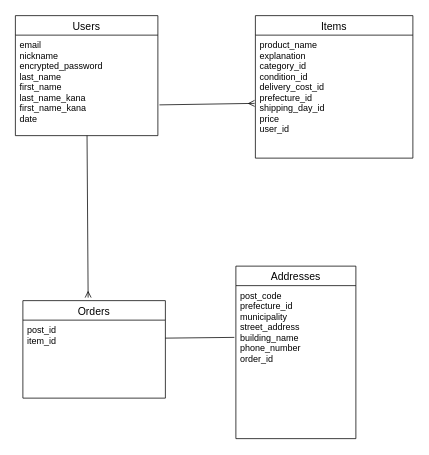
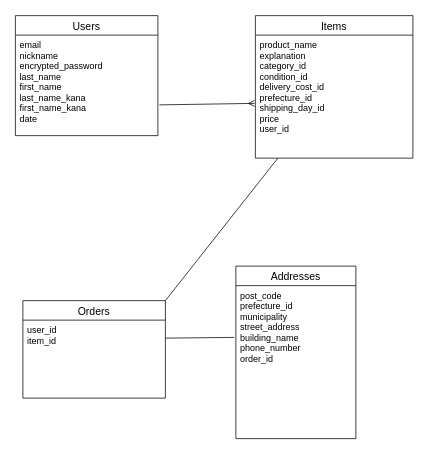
(88, 205) -> none
none -> (221, 230)
(43, 330) -> (43, 330)
